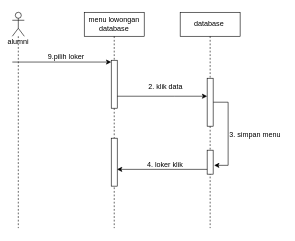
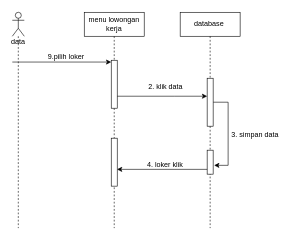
(114, 24) -> (114, 24)
(18, 47) -> (18, 47)
(255, 135) -> (255, 135)
